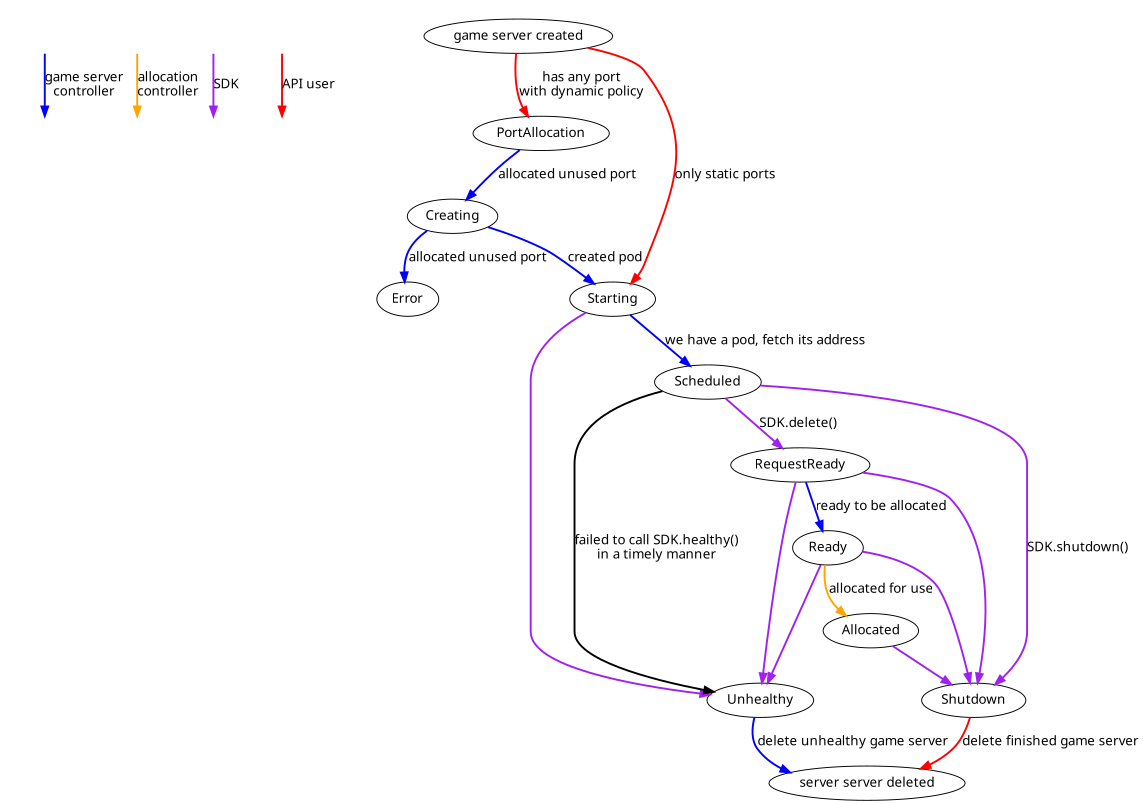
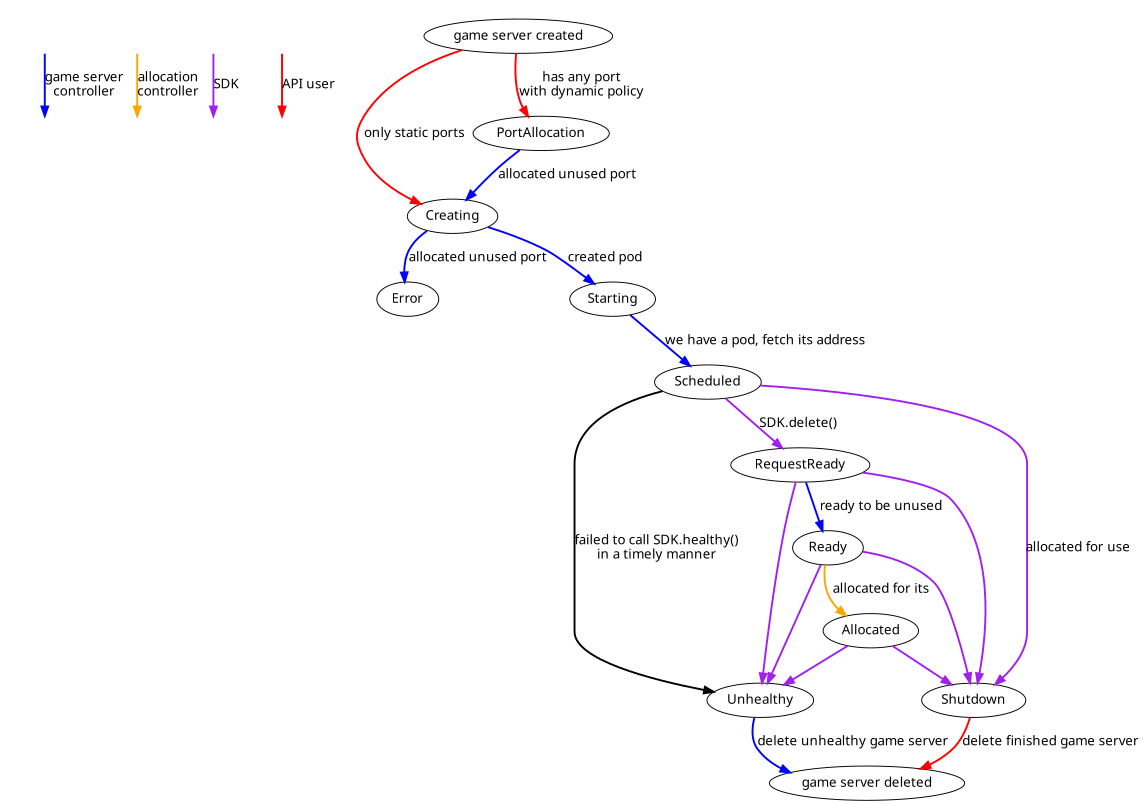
(676, 142) -> (367, 112)
(881, 506) -> (881, 506)
(1078, 548) -> (1078, 548)
(531, 554) -> (820, 663)
(881, 589) -> (881, 589)
(867, 783) -> (867, 783)
